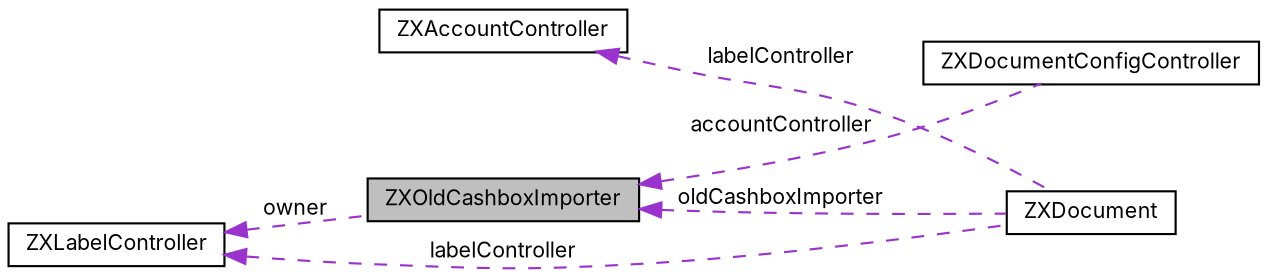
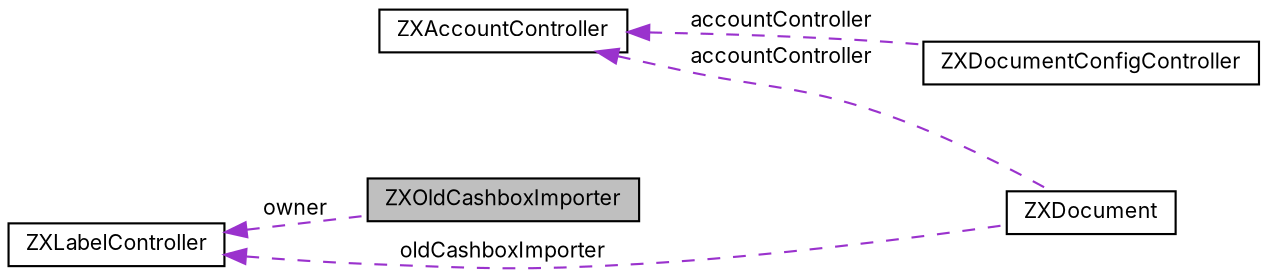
(781, 58) -> (781, 58)
(855, 145) -> (786, 37)
(834, 214) -> none
(503, 252) -> (503, 252)
